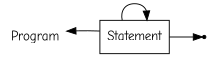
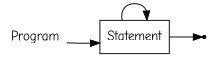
(88, 31) -> (79, 43)
